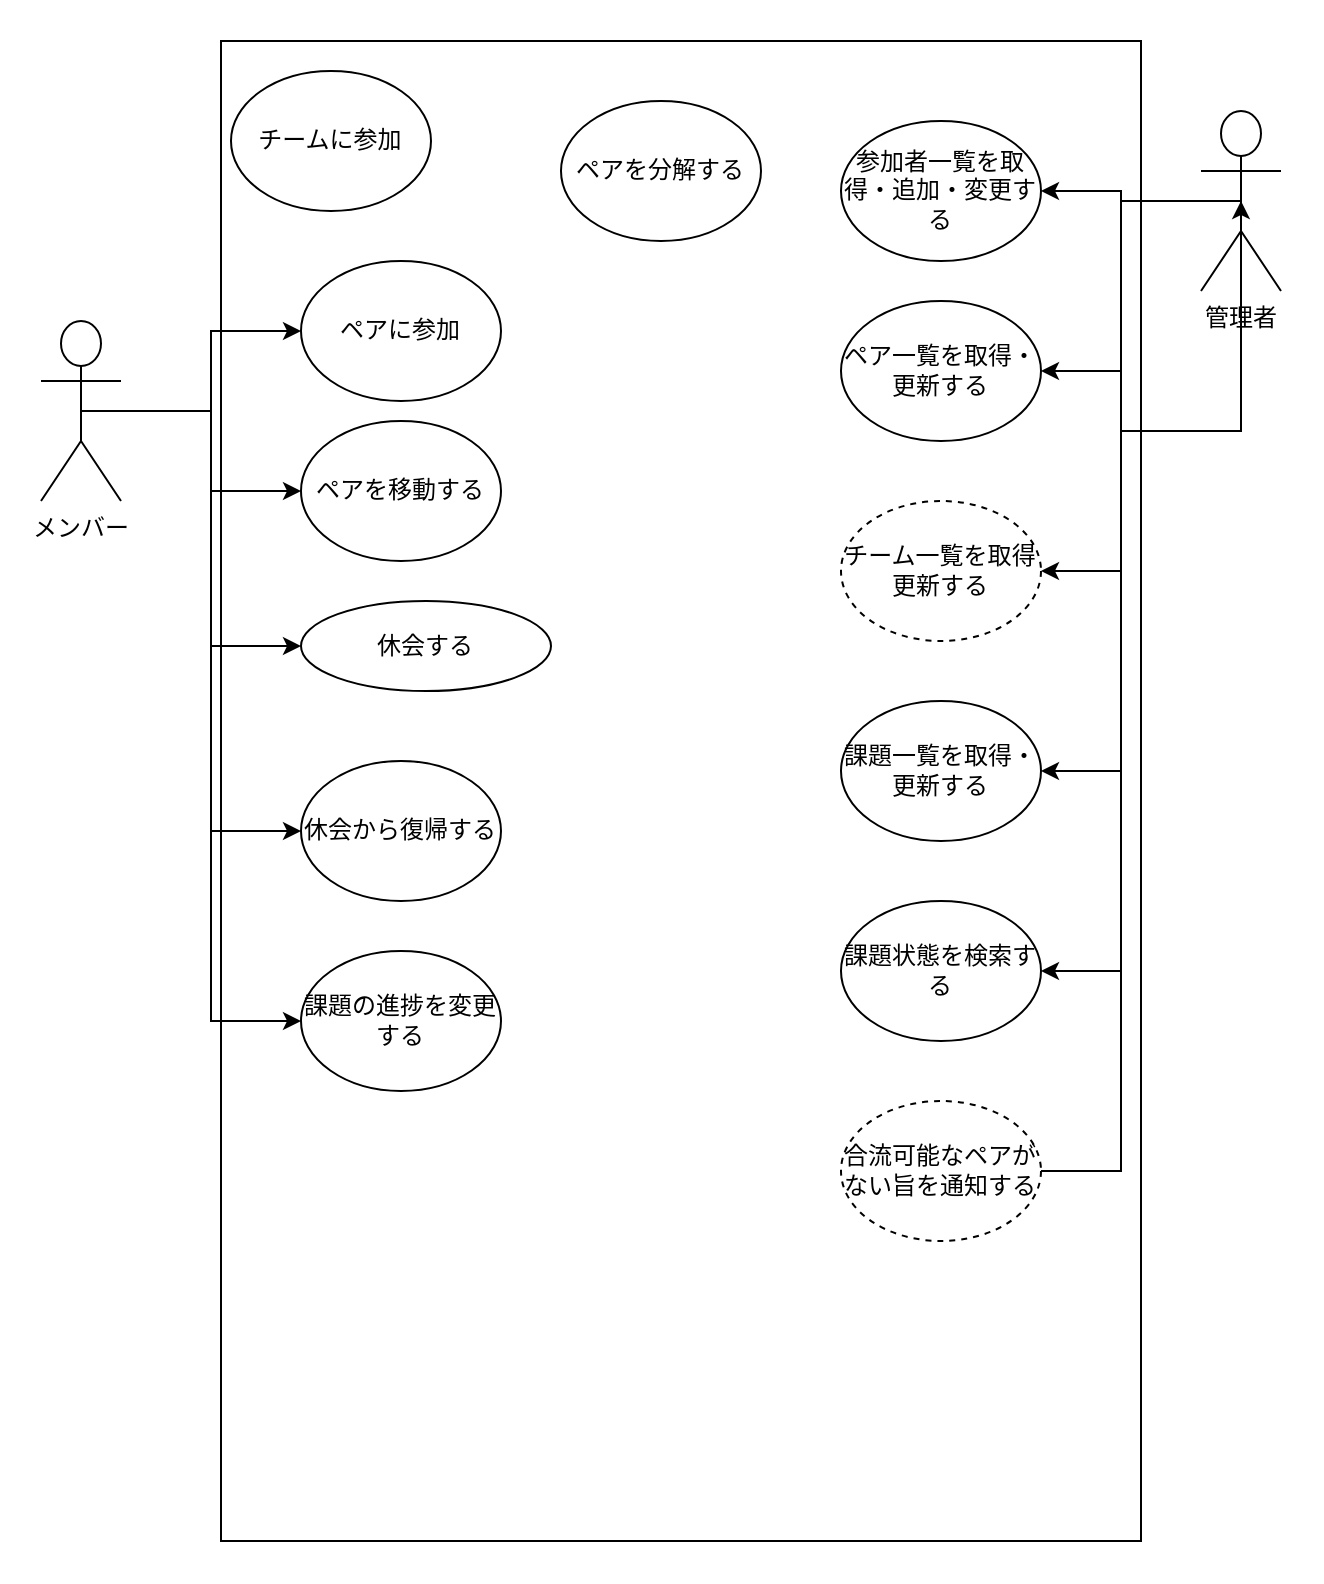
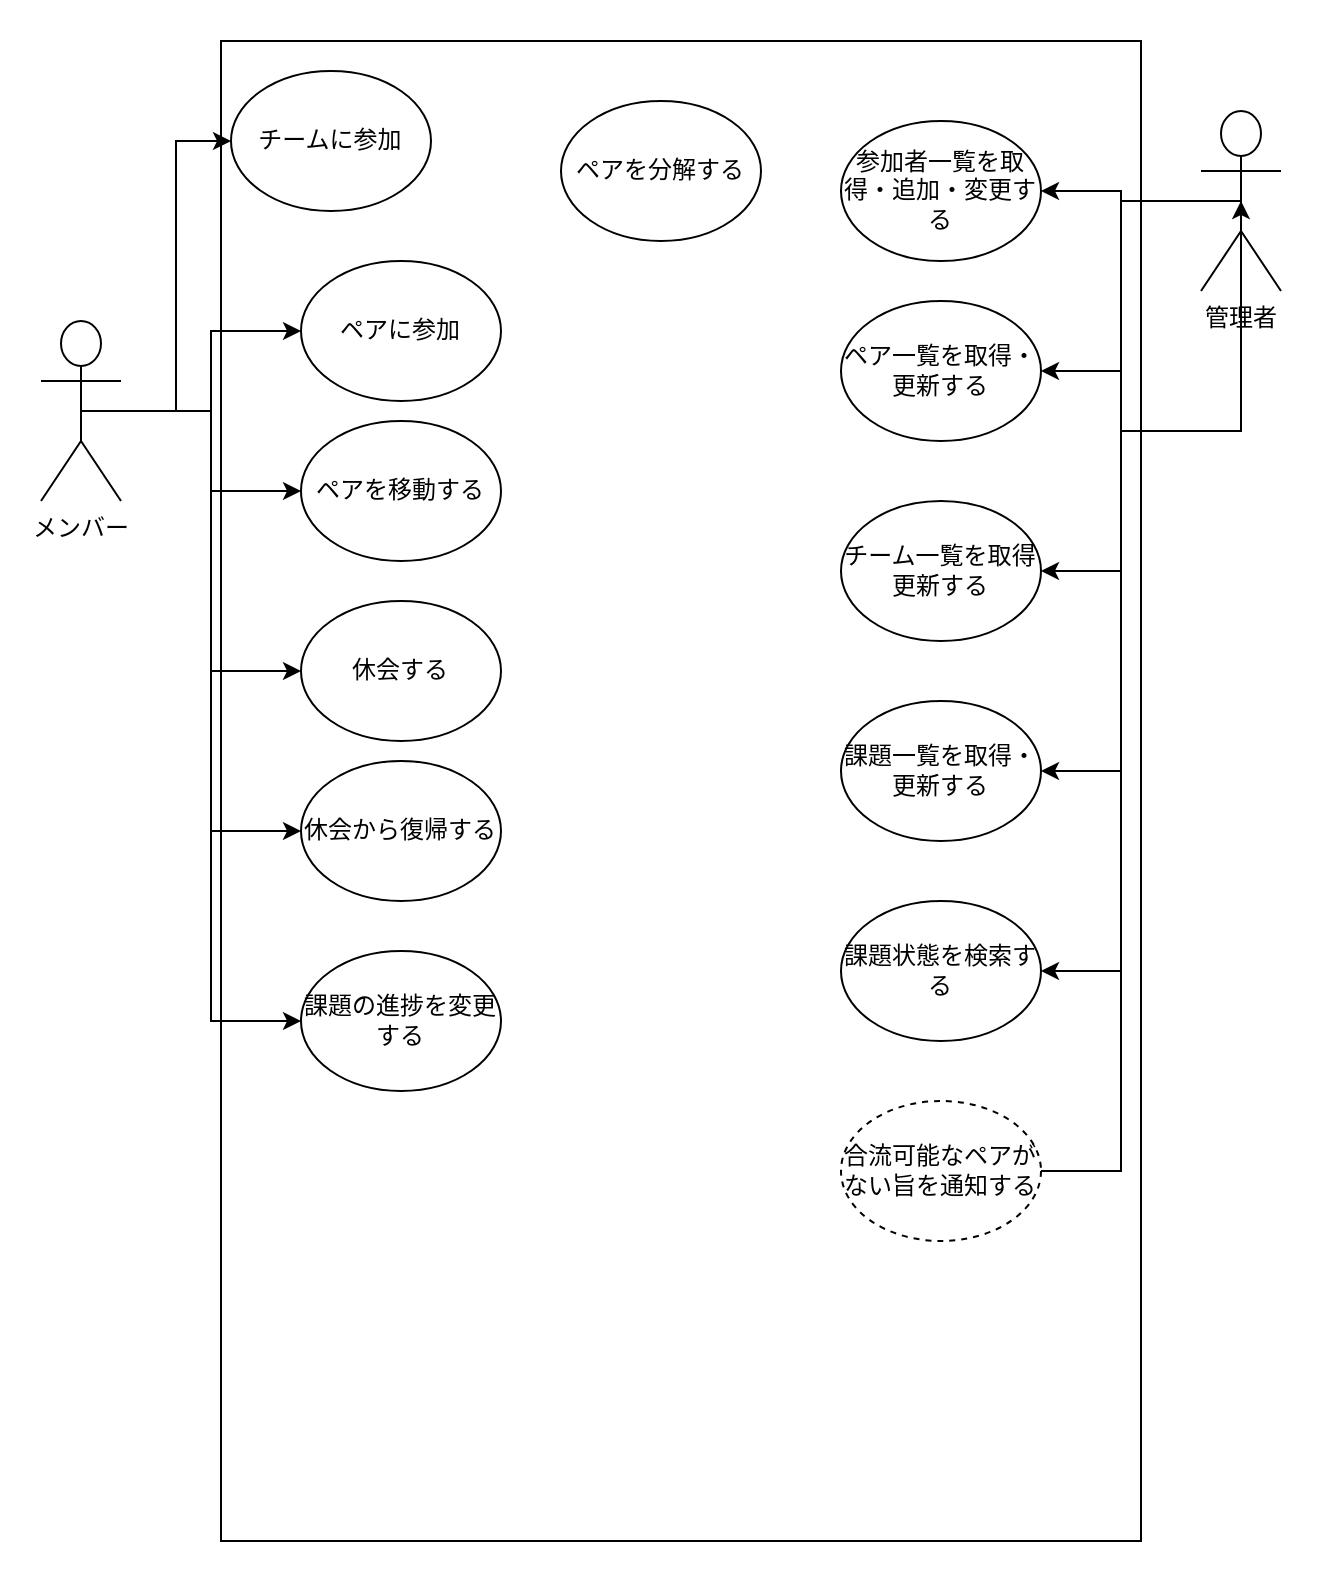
none -> (176, 254)
(941, 571) -> (941, 571)
(426, 646) -> (401, 671)
